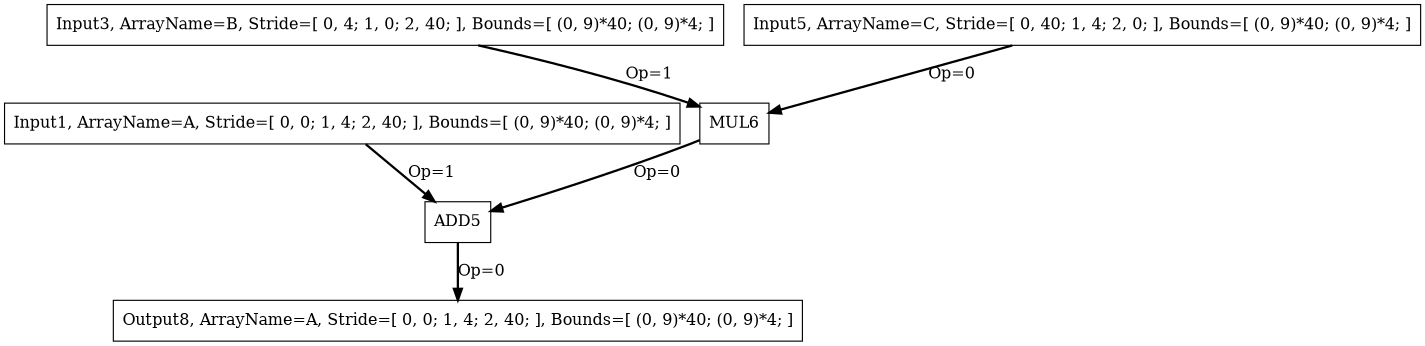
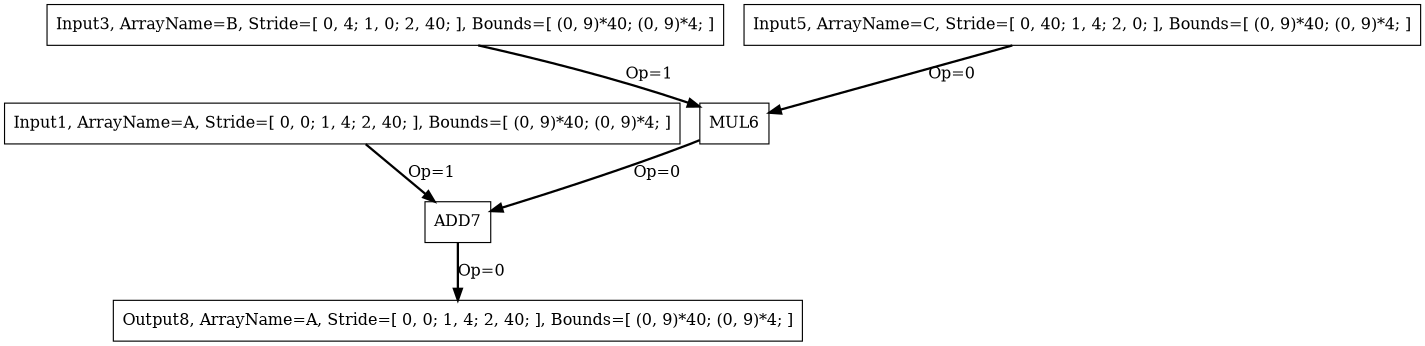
(458, 222) -> (458, 222)
